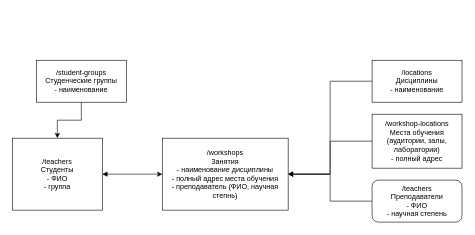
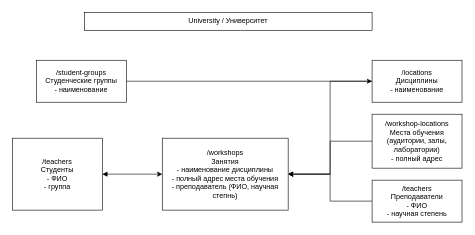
none -> (228, 21)
(57, 126) -> (227, 81)
(417, 201) -> (417, 201)
